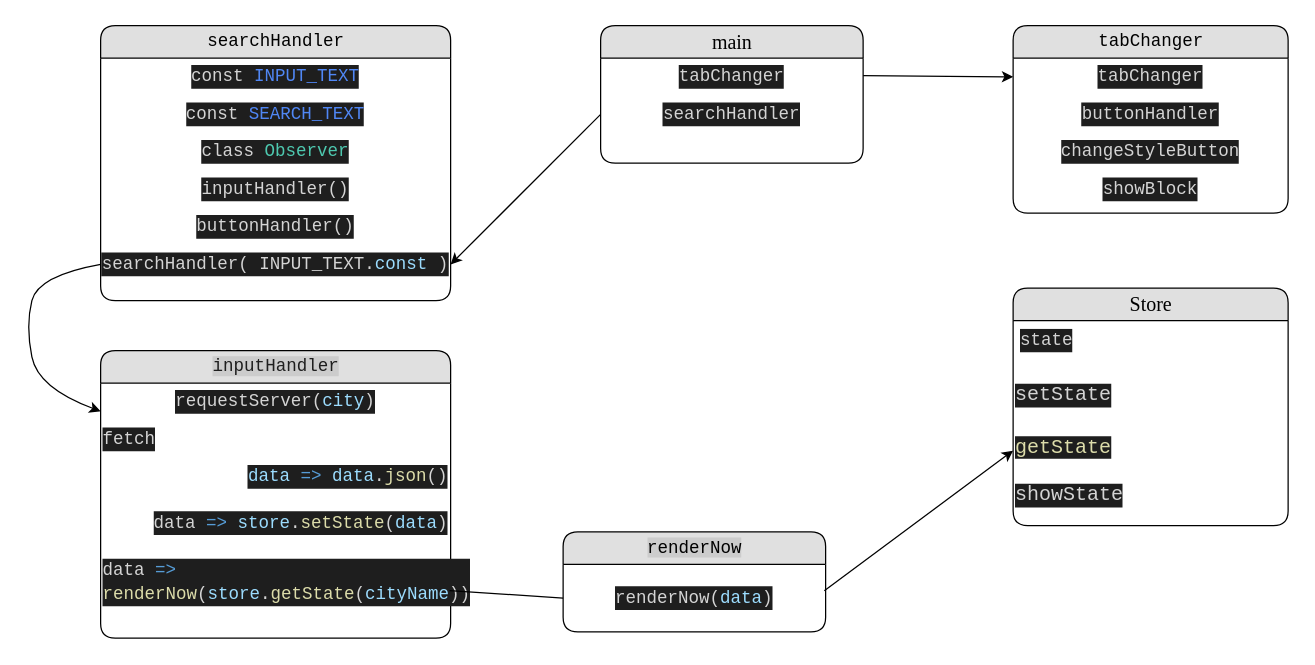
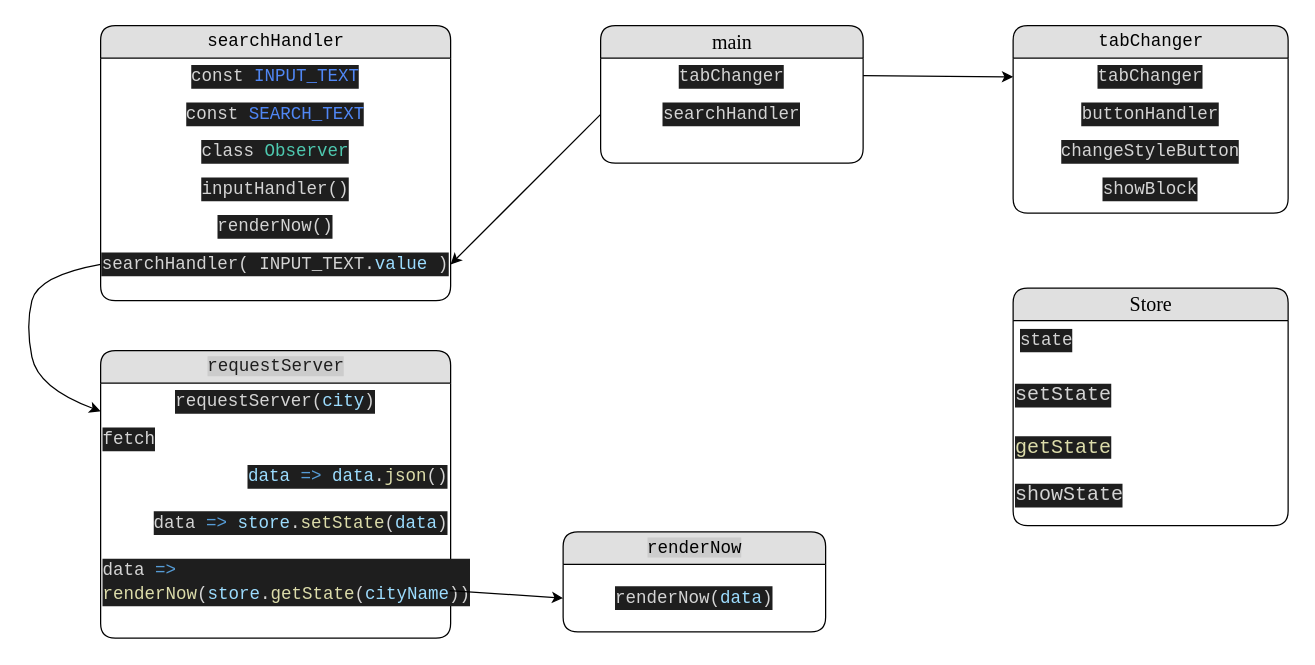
(276, 227) -> (276, 227)
(276, 264) -> (276, 264)
(276, 367) -> (276, 367)
(915, 523) -> none
(556, 598) -> (553, 597)
